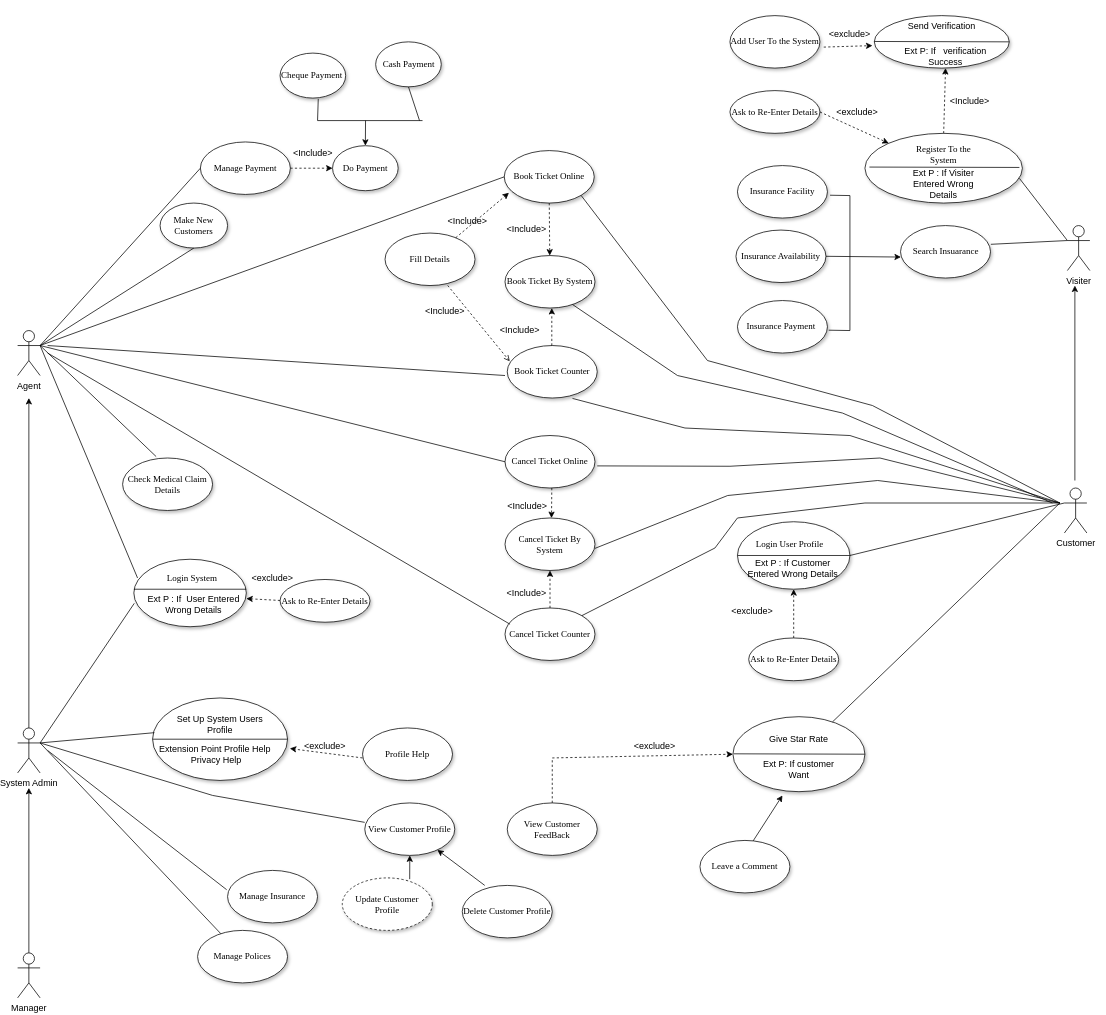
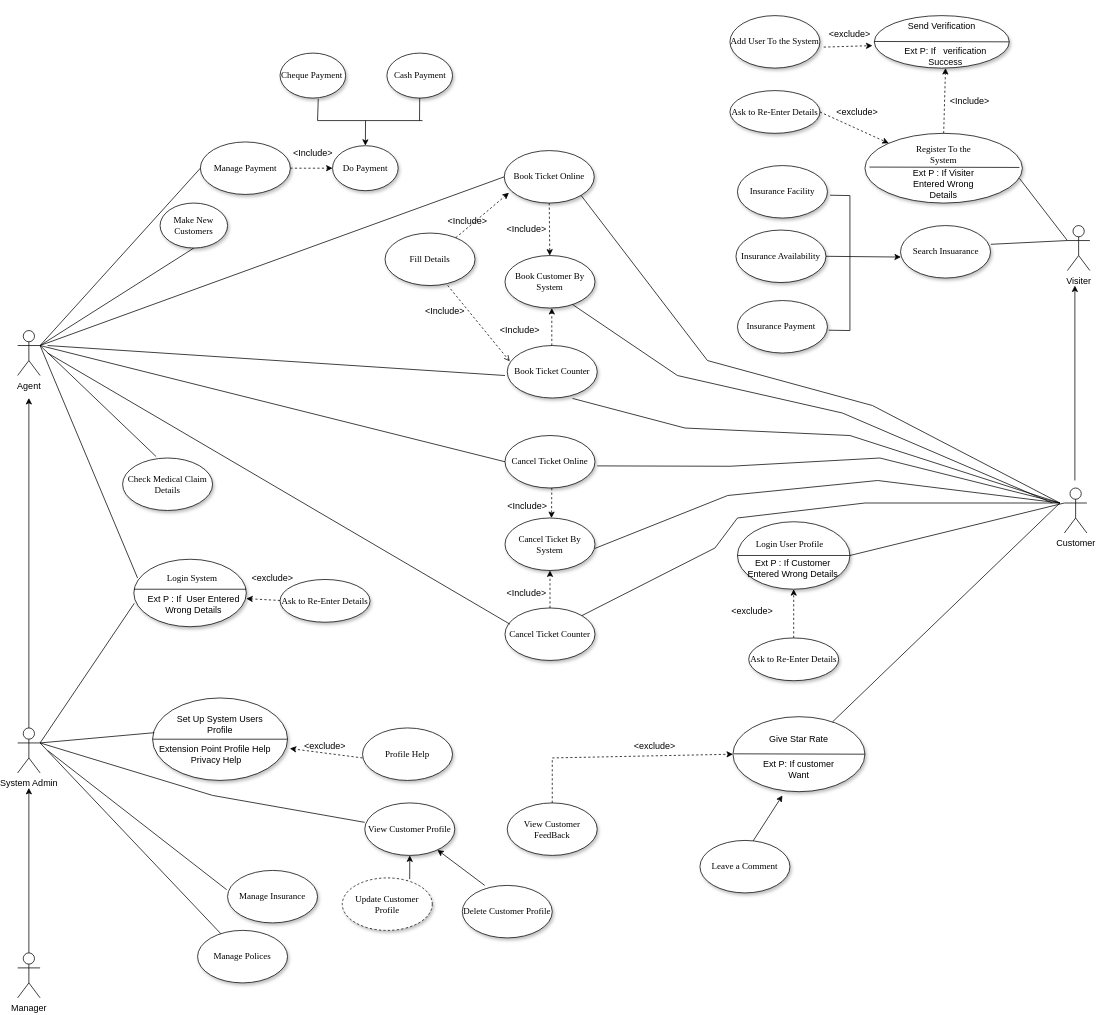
(409, 64) -> (420, 75)
(550, 282) -> (550, 282)
